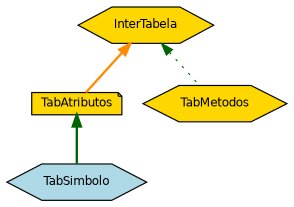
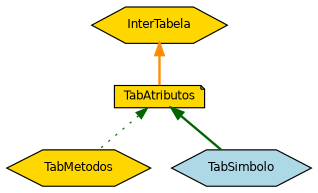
(184, 69) -> (119, 133)
